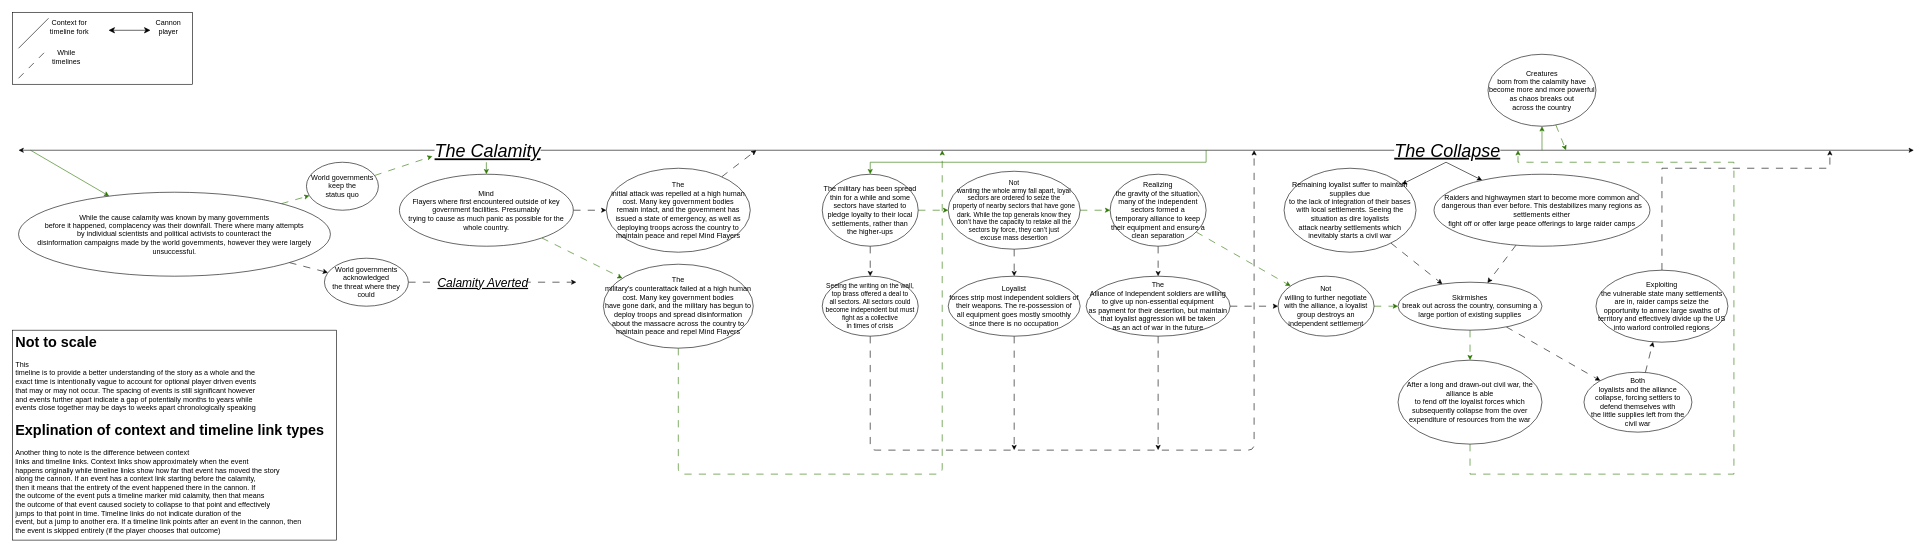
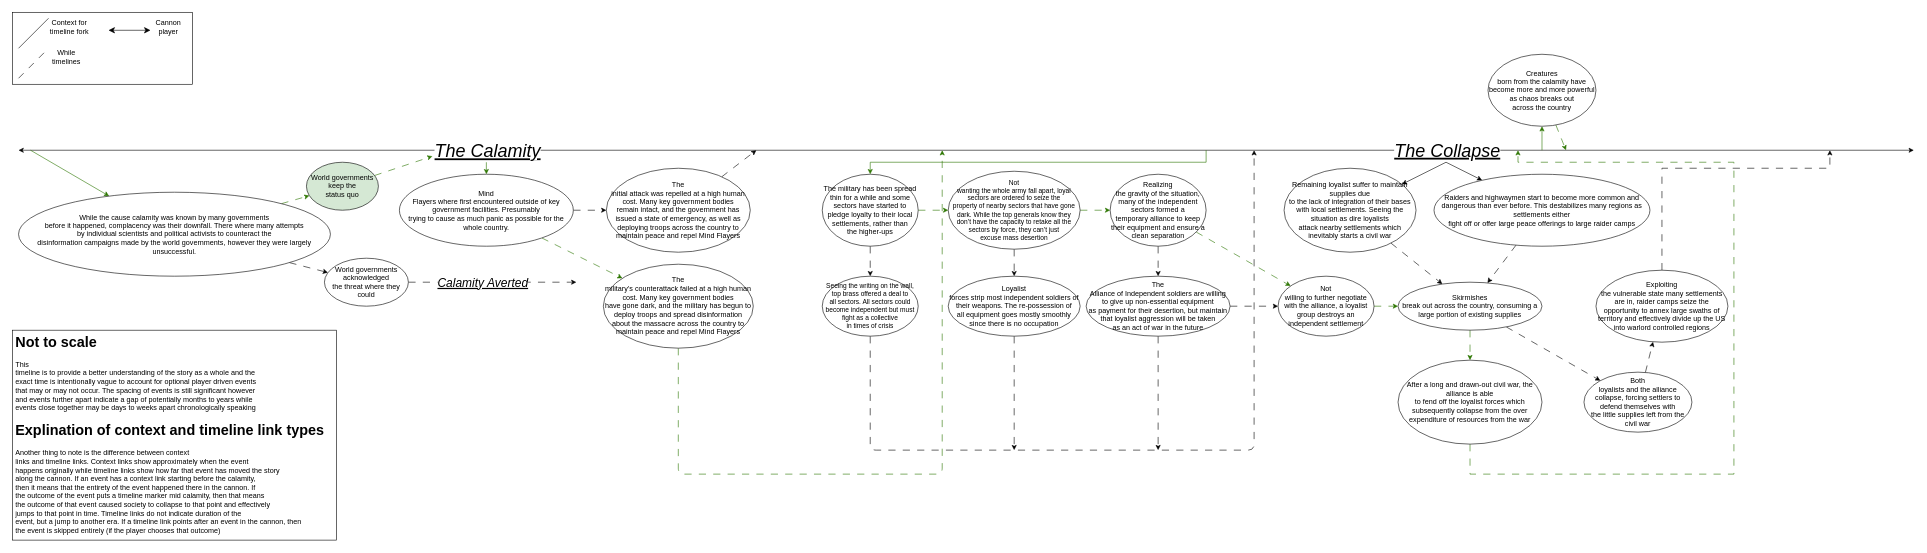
(342, 186) -> (342, 186)
